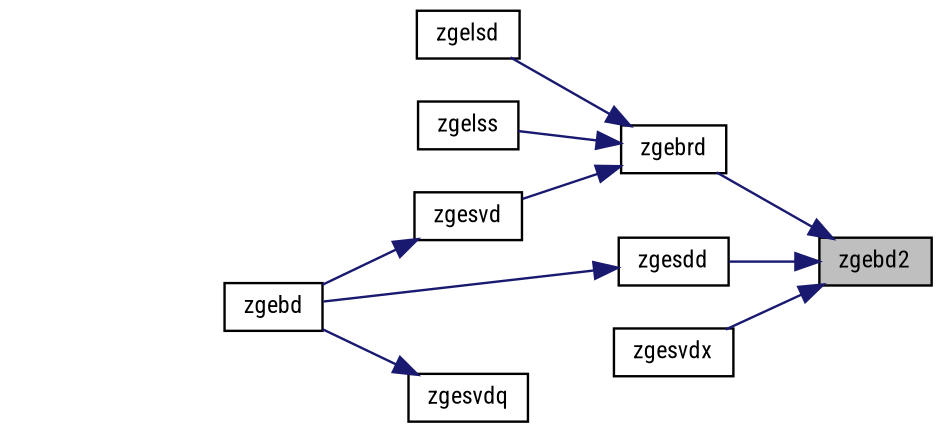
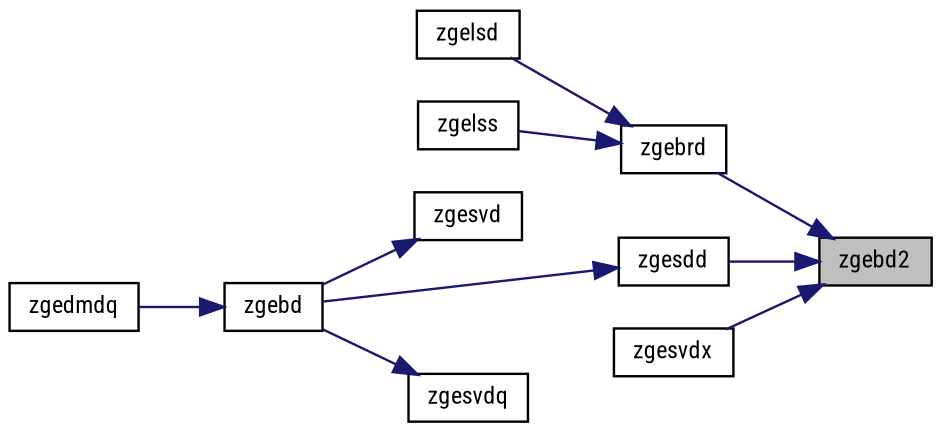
(560, 186) -> none
none -> (74, 307)
